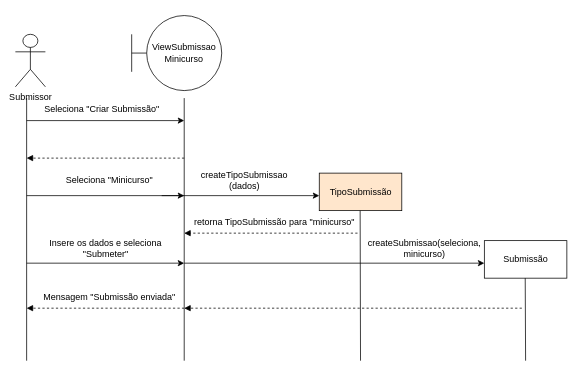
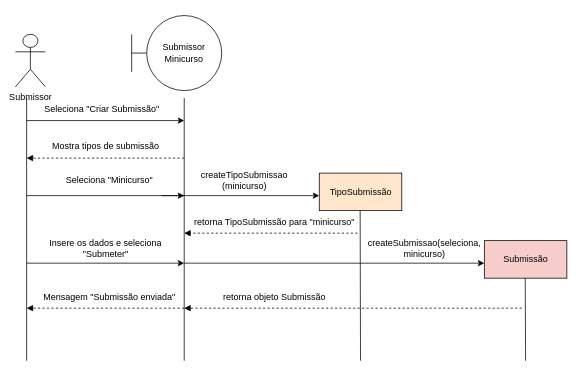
(184, 53) -> (184, 53)
none -> (105, 147)
(245, 180) -> (245, 180)
(525, 259) -> (525, 259)
none -> (274, 297)
